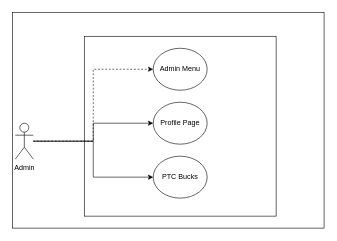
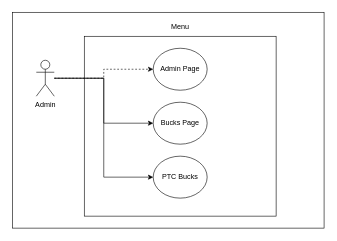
none -> (180, 27)
(180, 69) -> (180, 69)
(180, 123) -> (180, 123)
(24, 141) -> (45, 78)
